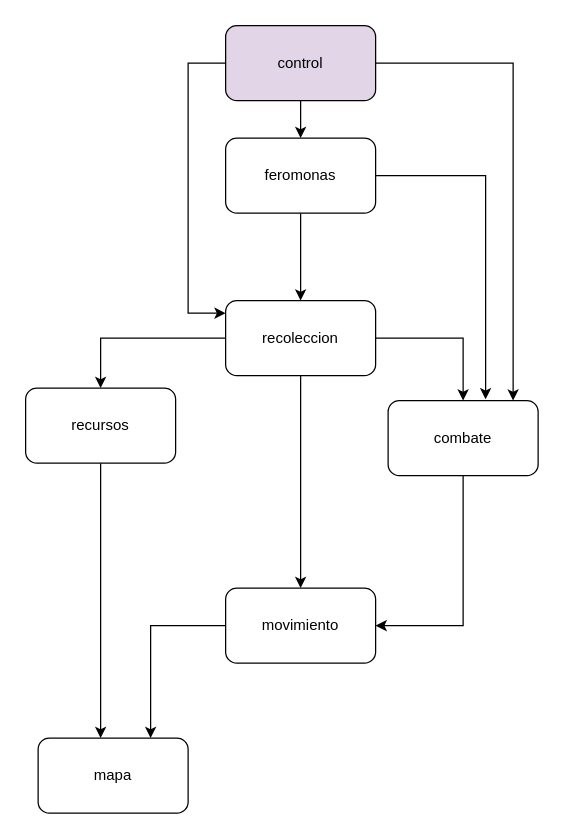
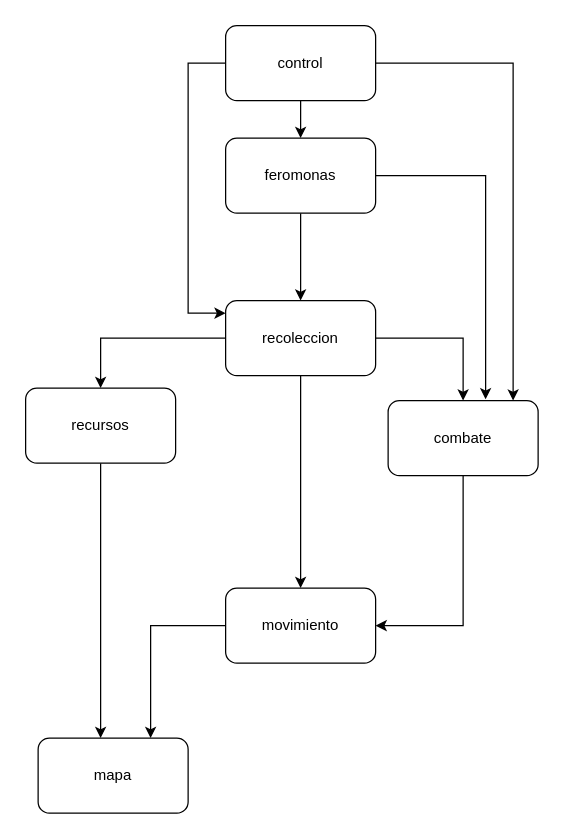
(301, 63) -> (301, 63)
